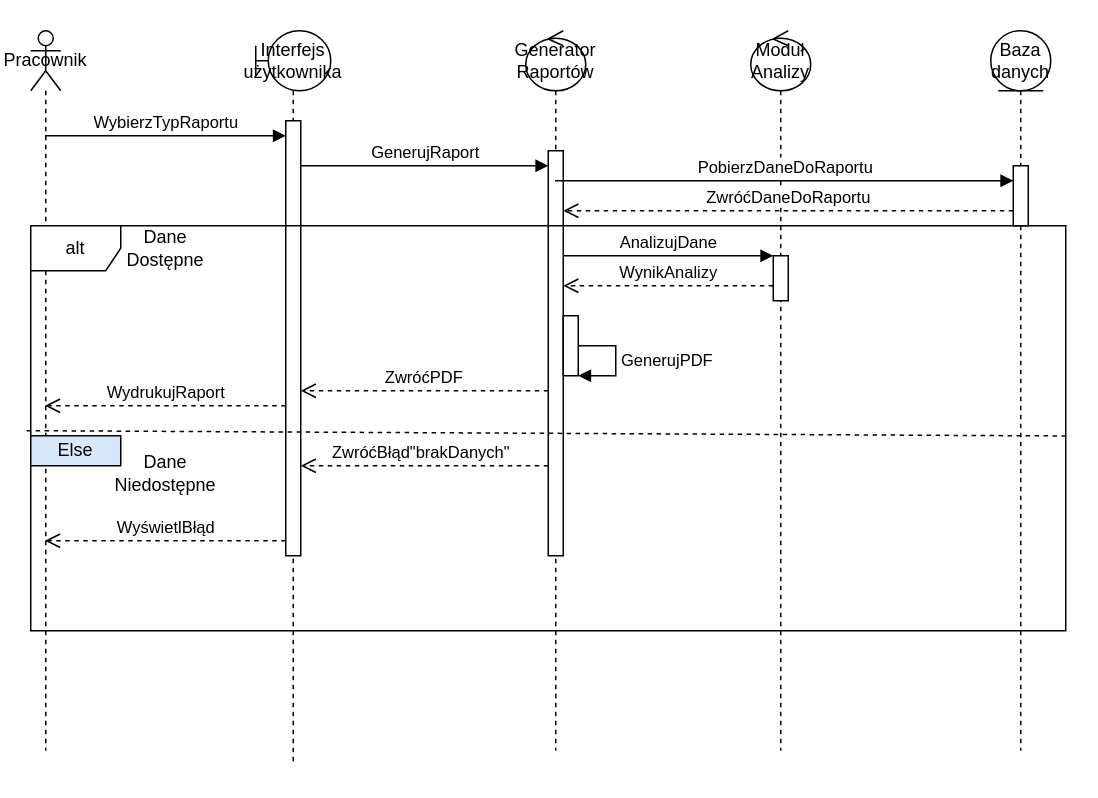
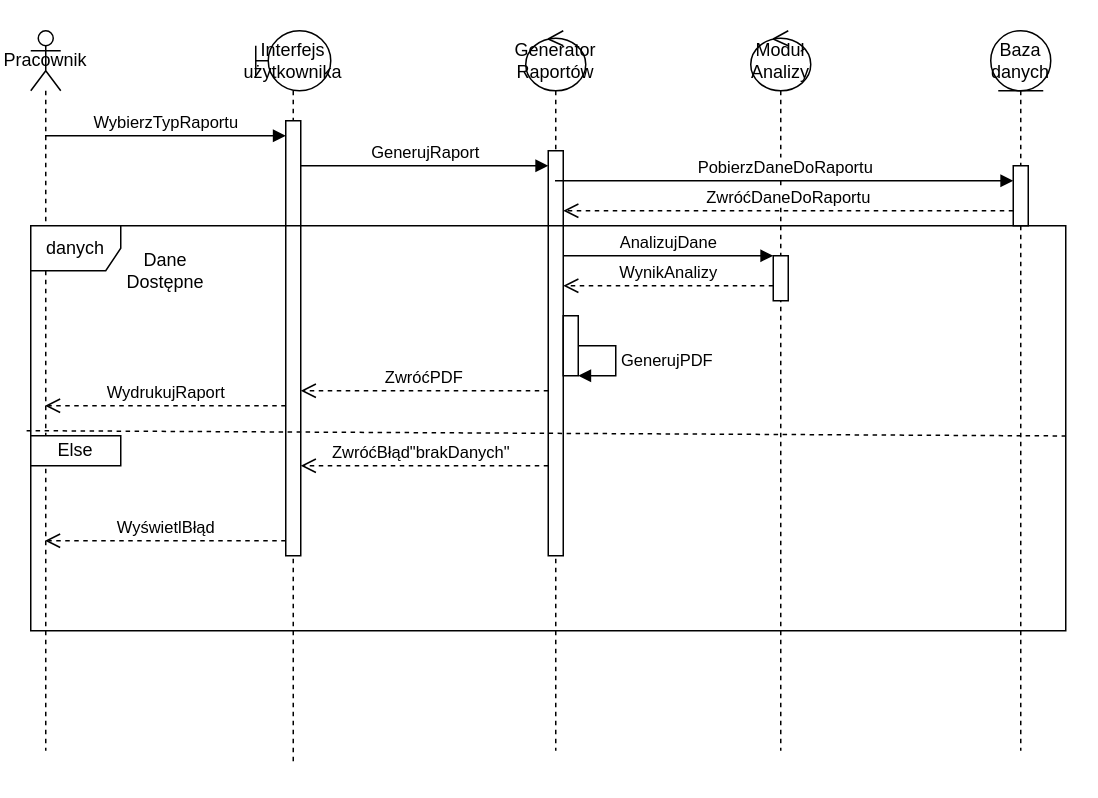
(76, 248) -> (76, 248)
(166, 248) -> (166, 271)
(76, 451) -> (76, 451)
(166, 473) -> none
